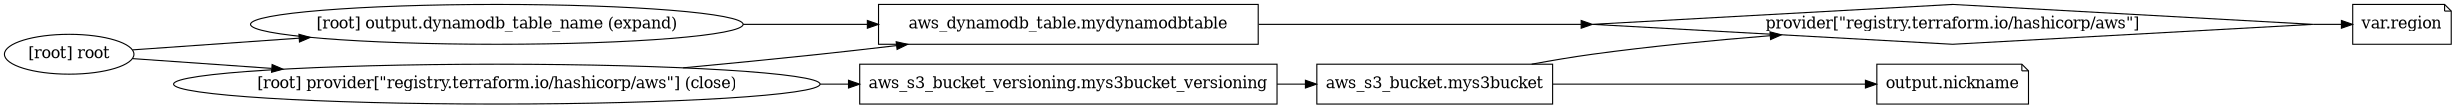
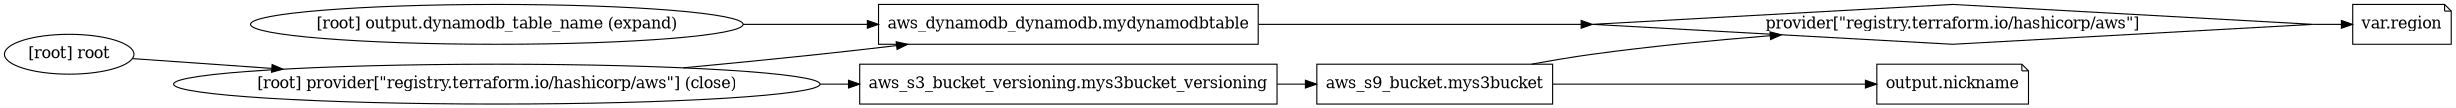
(1068, 24) -> (1068, 24)
(216, 44) -> none
(1435, 84) -> (1435, 84)
